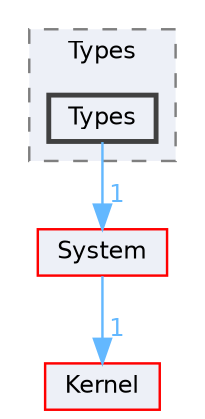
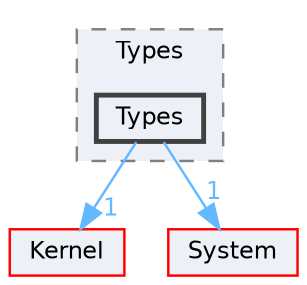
(102, 307) -> (114, 177)
